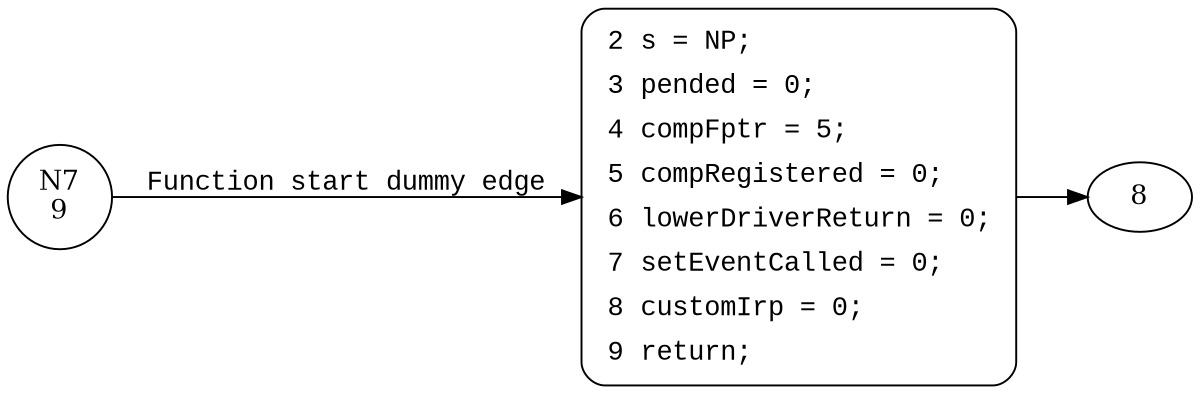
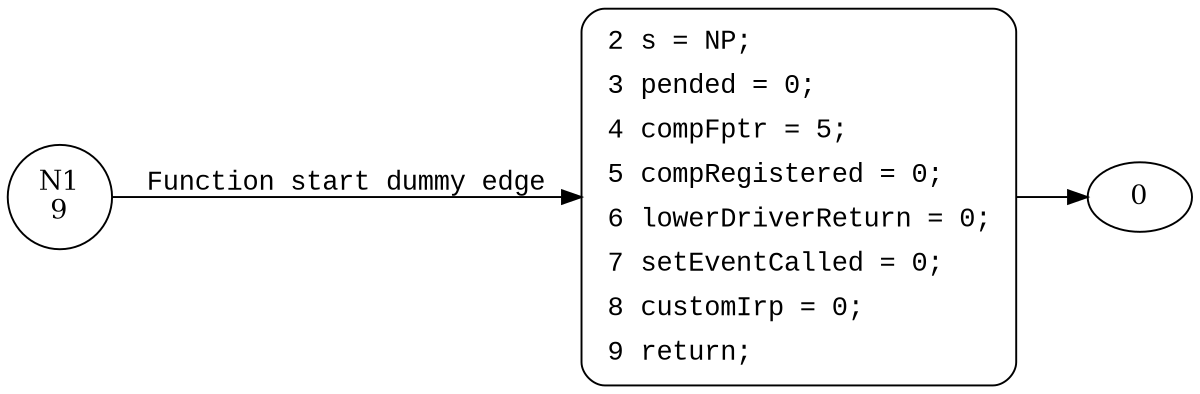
(60, 197) -> (60, 197)
(1140, 197) -> (1140, 197)
